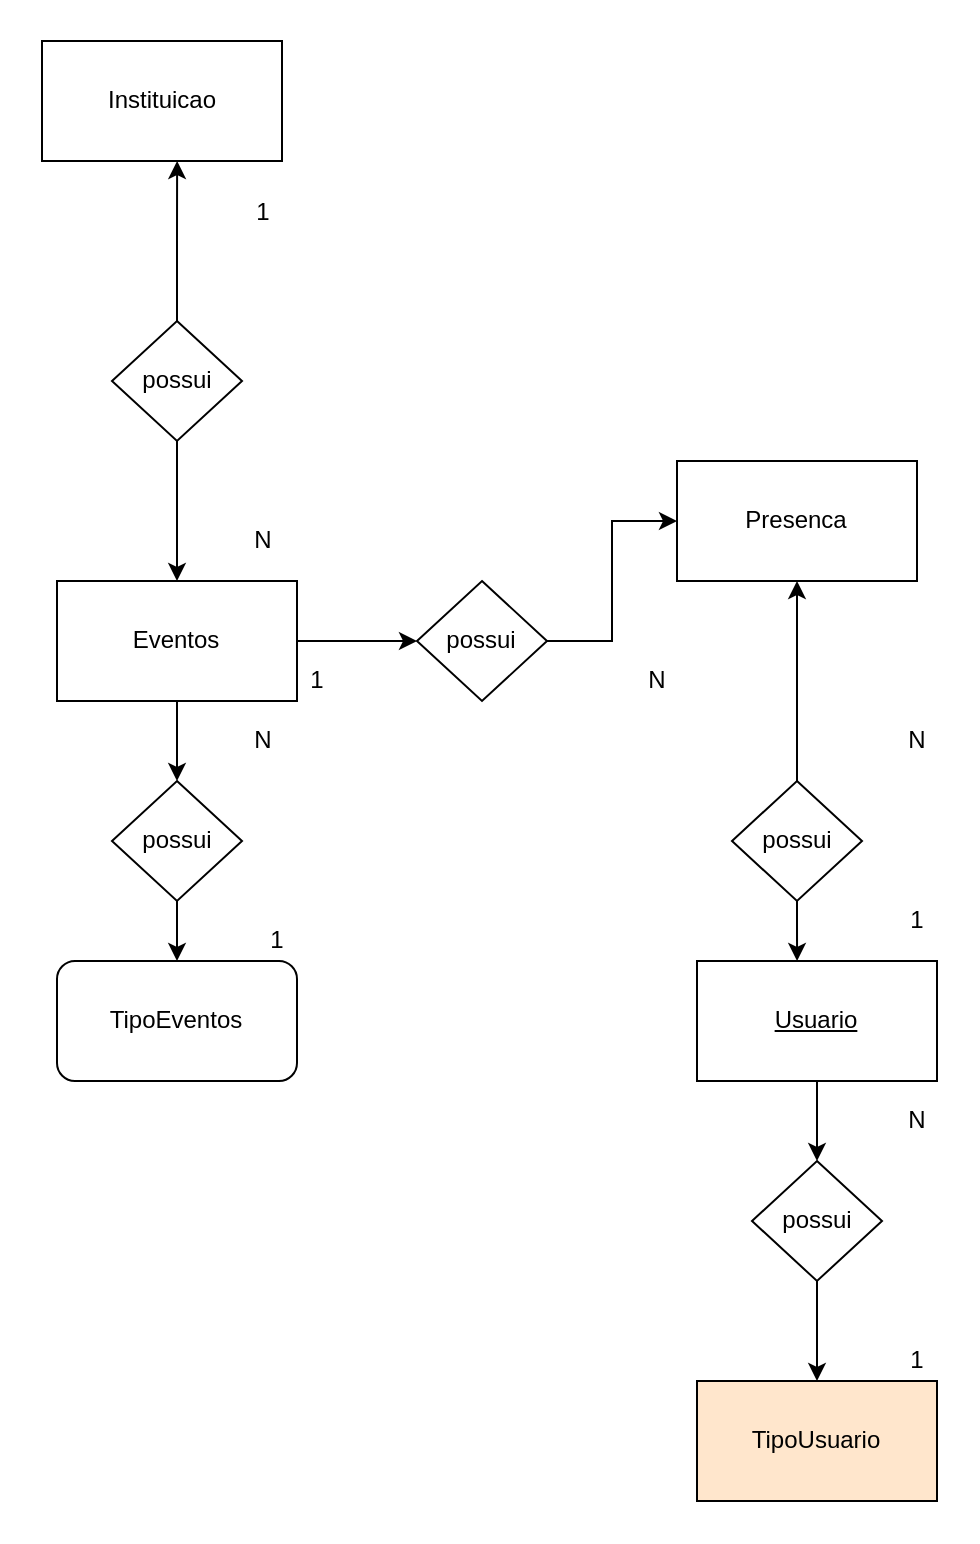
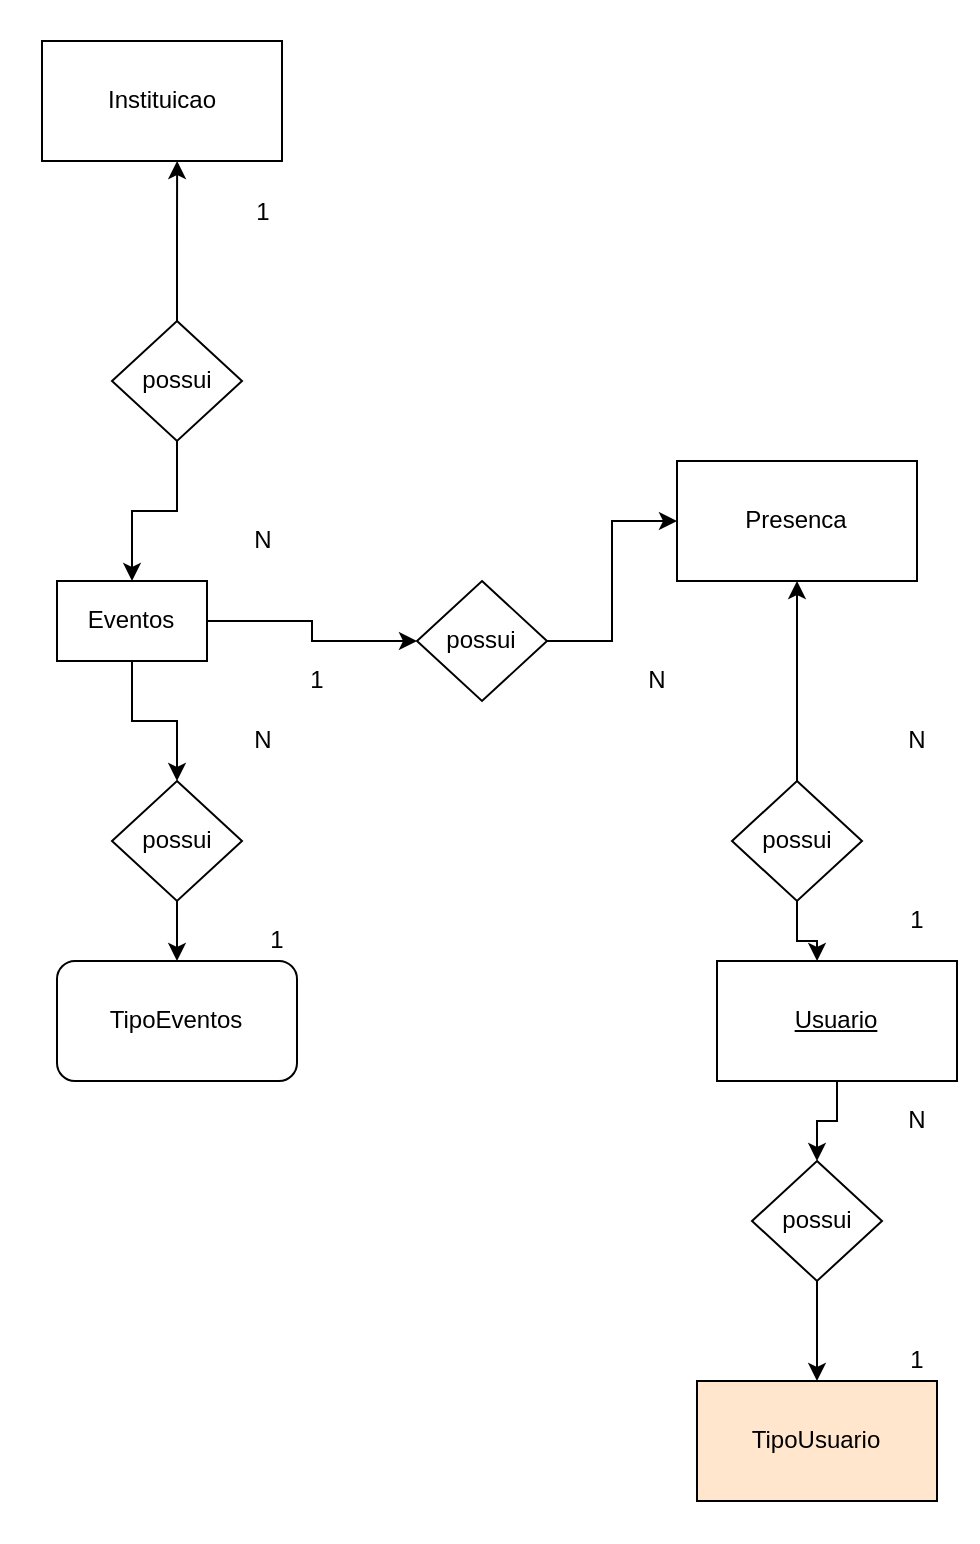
(177, 641) -> (132, 621)
(817, 1021) -> (837, 1021)
